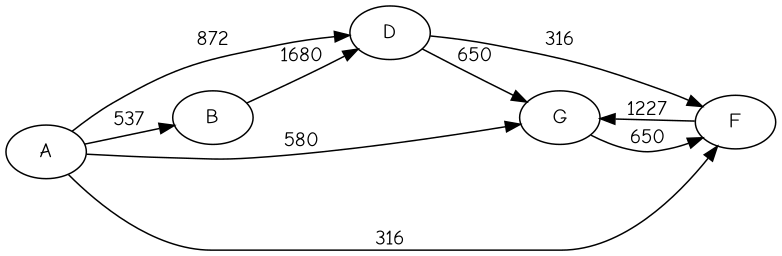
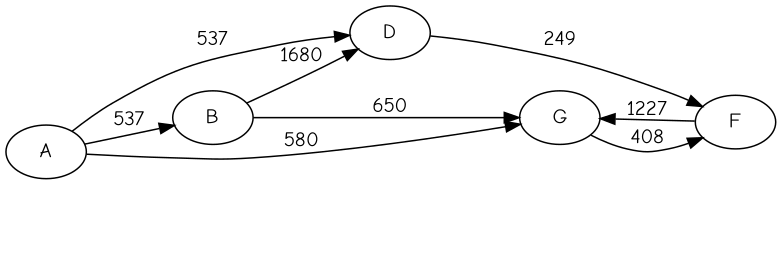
(213, 39) -> (213, 39)
(560, 39) -> (560, 39)
(468, 72) -> (379, 118)
(648, 138) -> (648, 138)
(393, 250) -> none
